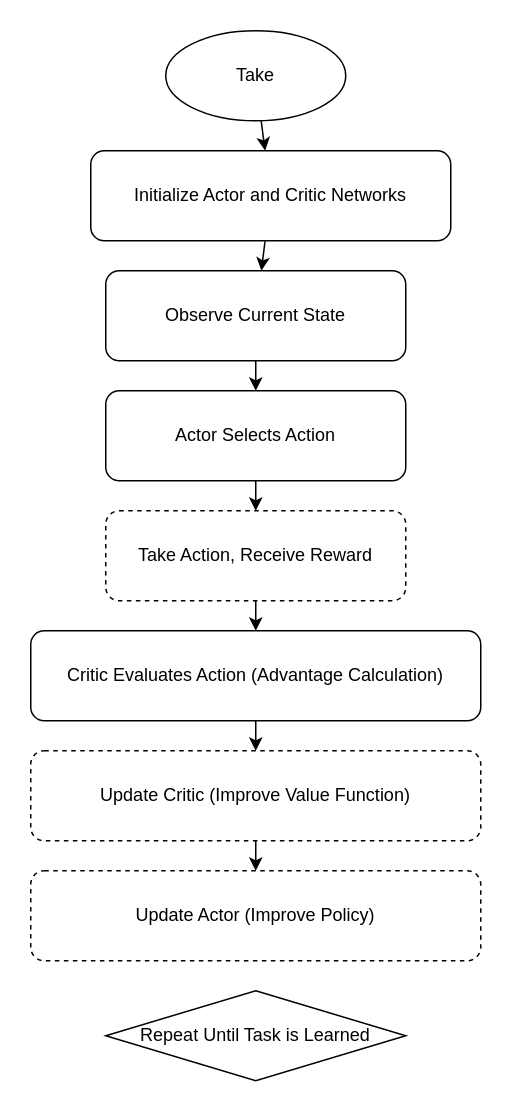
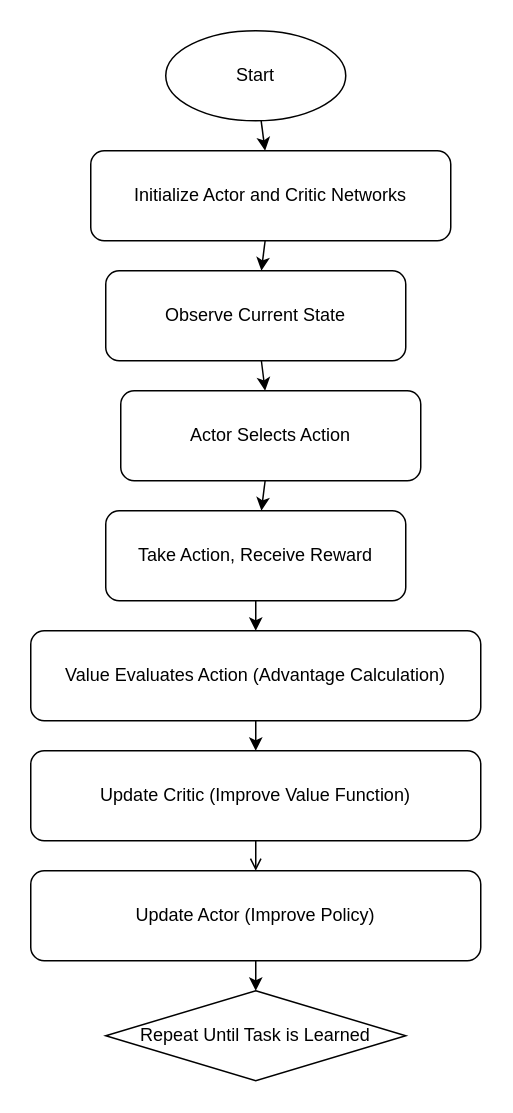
(256, 76) -> (256, 76)
(256, 436) -> (271, 436)
(256, 556) -> (256, 556)
(256, 676) -> (256, 676)
(256, 796) -> (256, 796)
(256, 859) -> (256, 861)
(256, 916) -> (256, 916)
none -> (256, 971)
